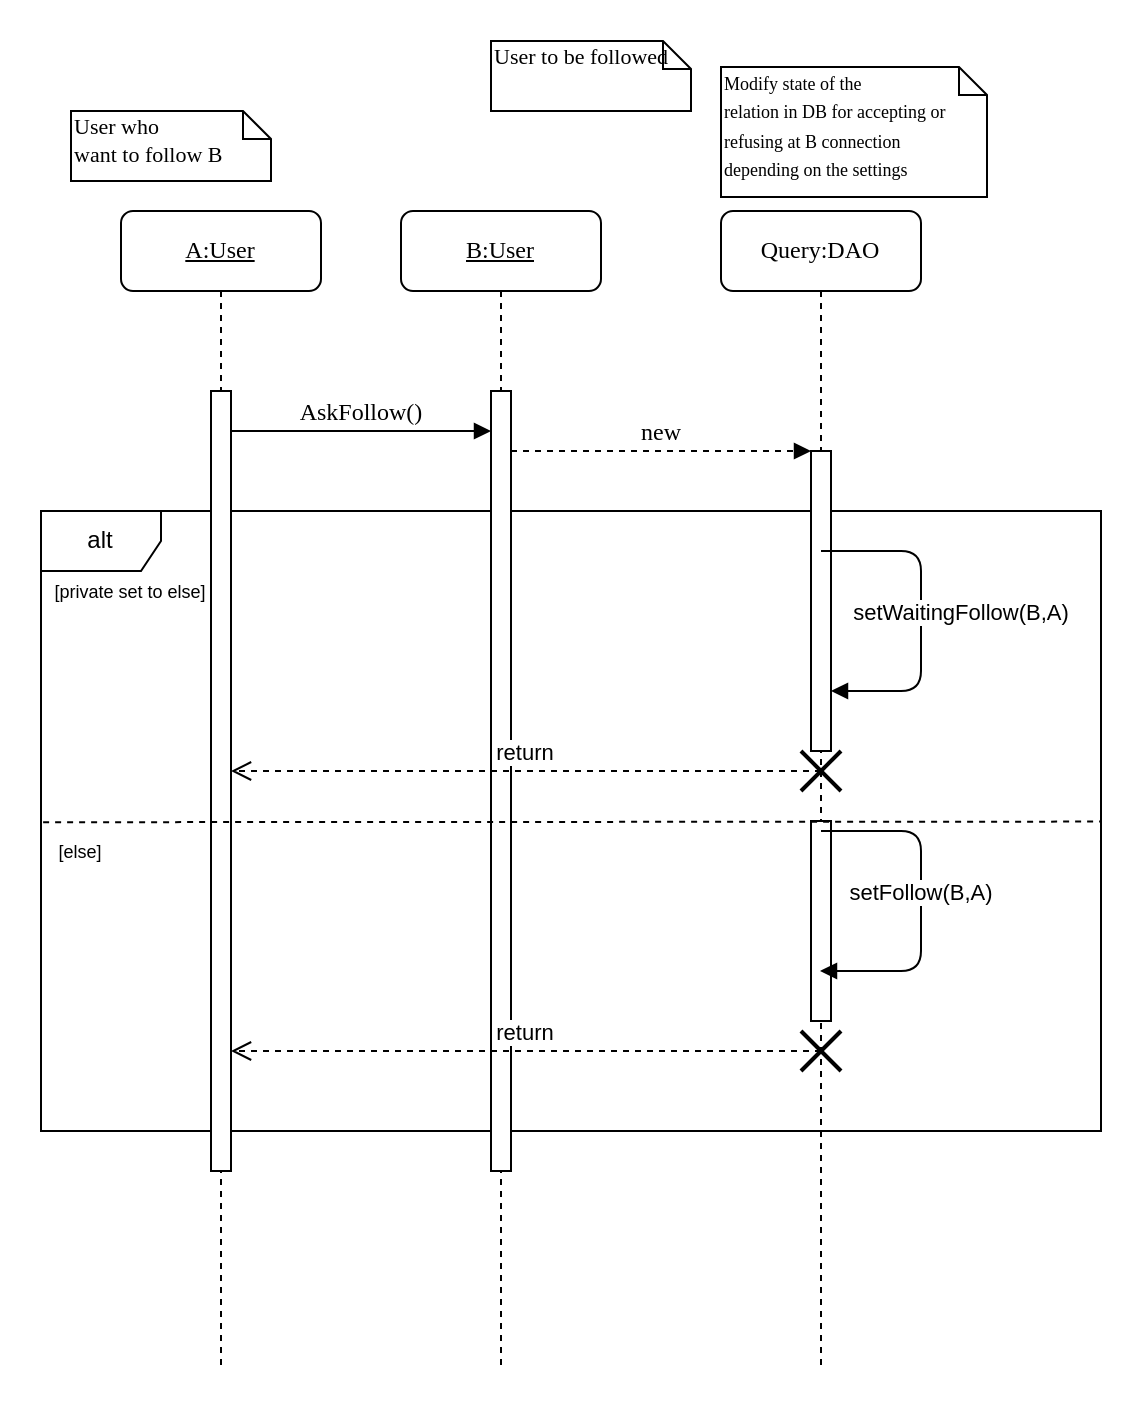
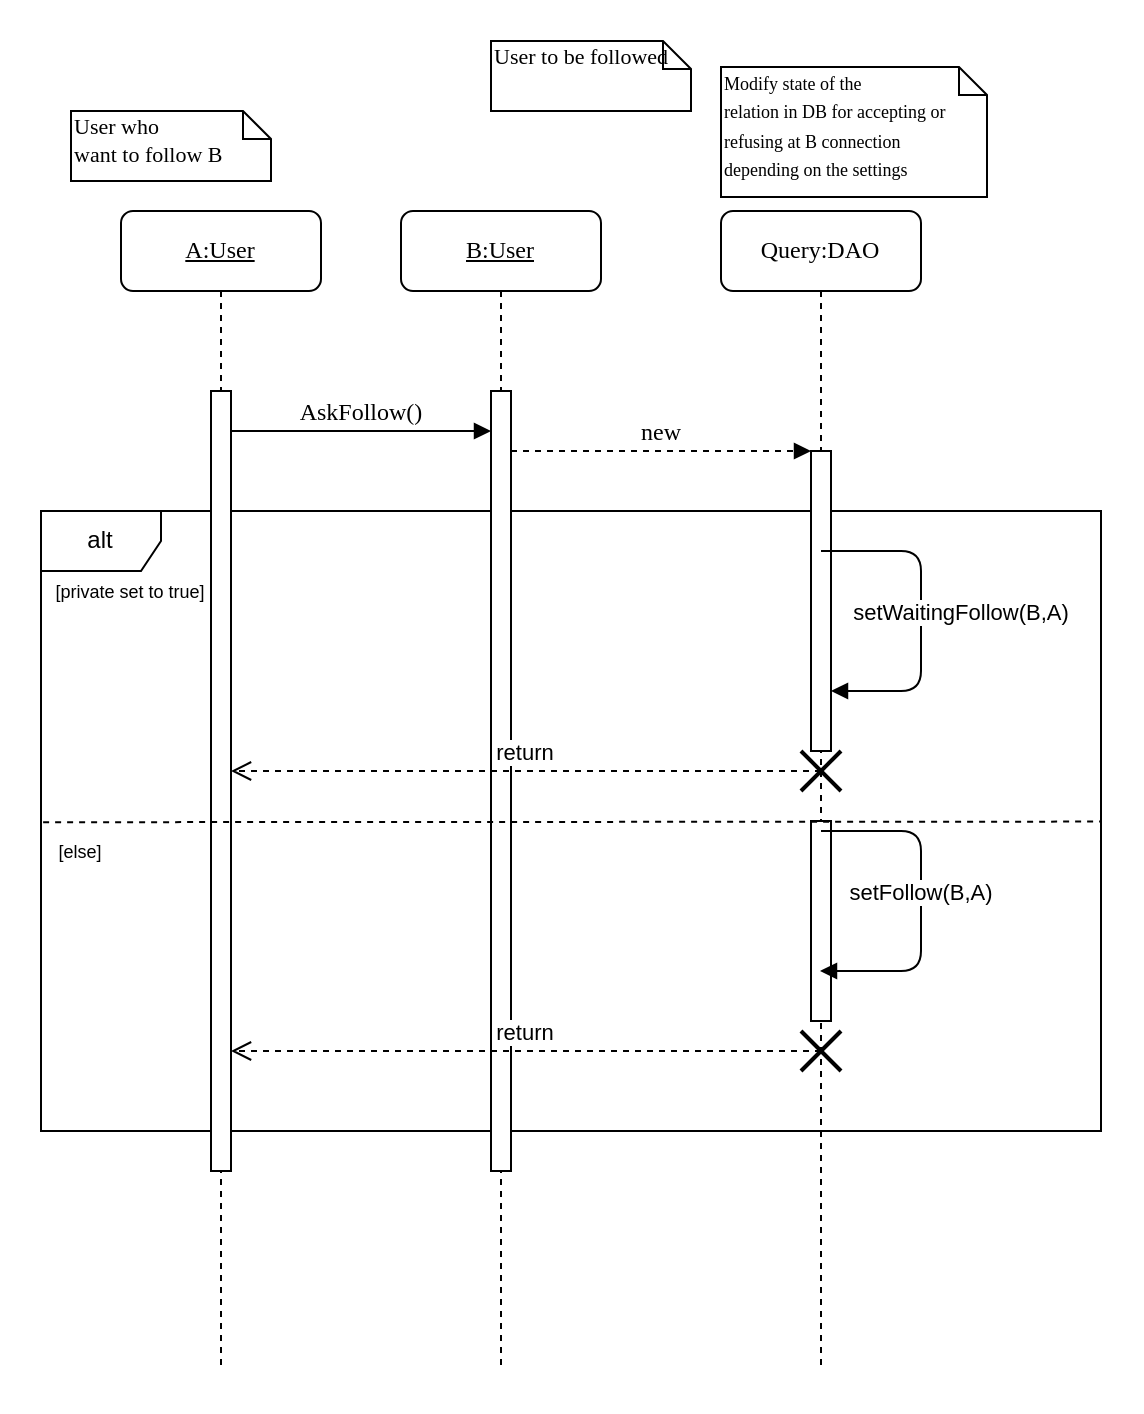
(131, 591) -> (131, 591)
